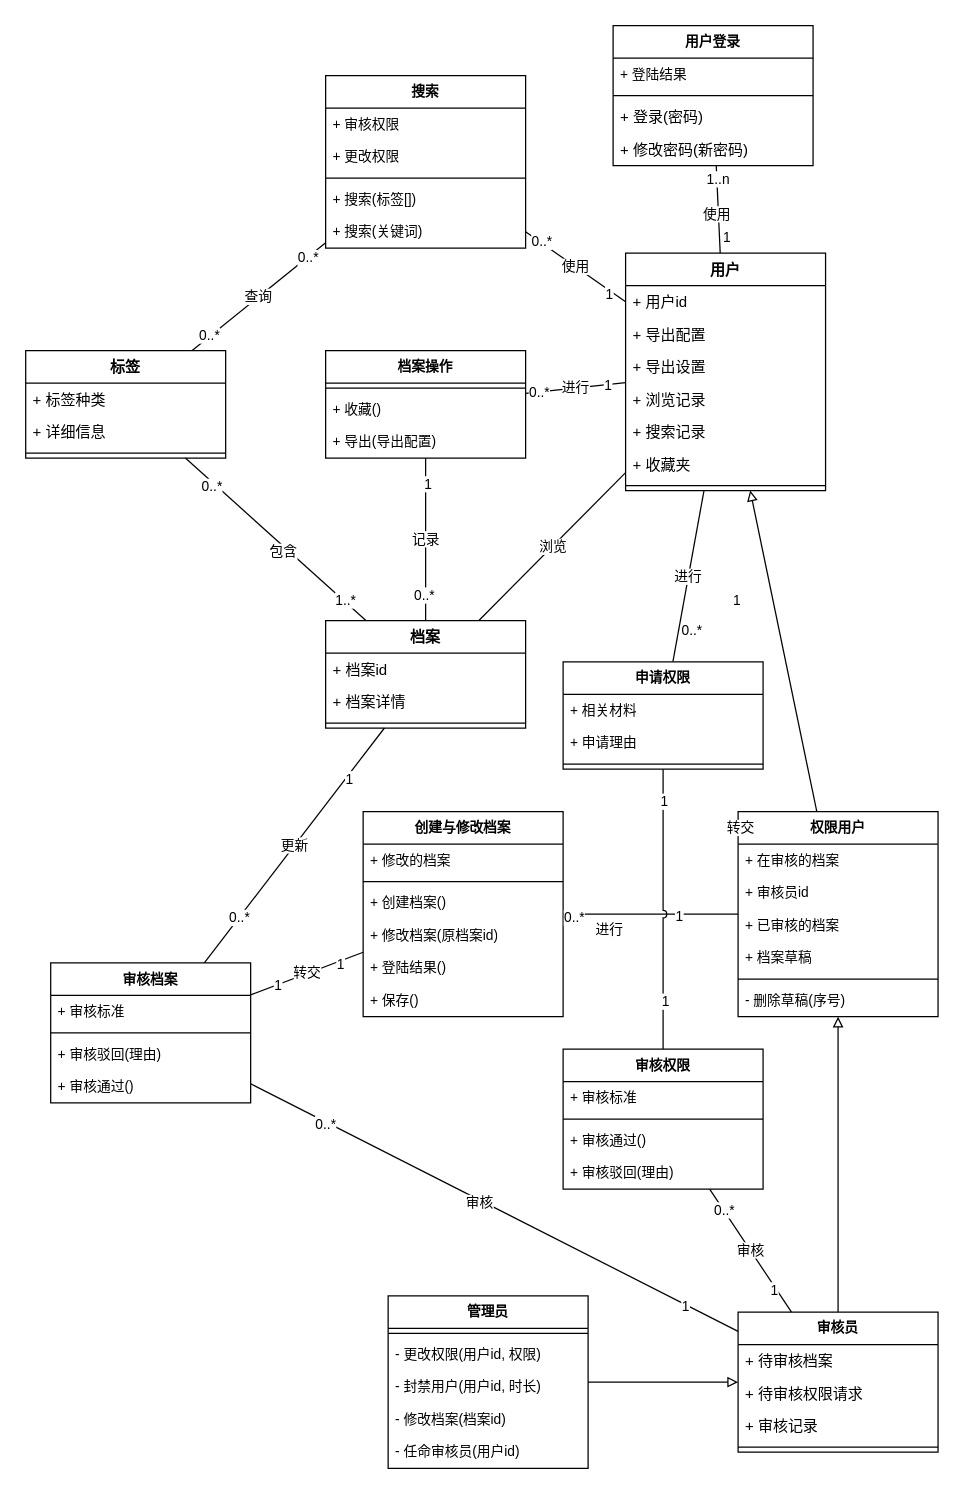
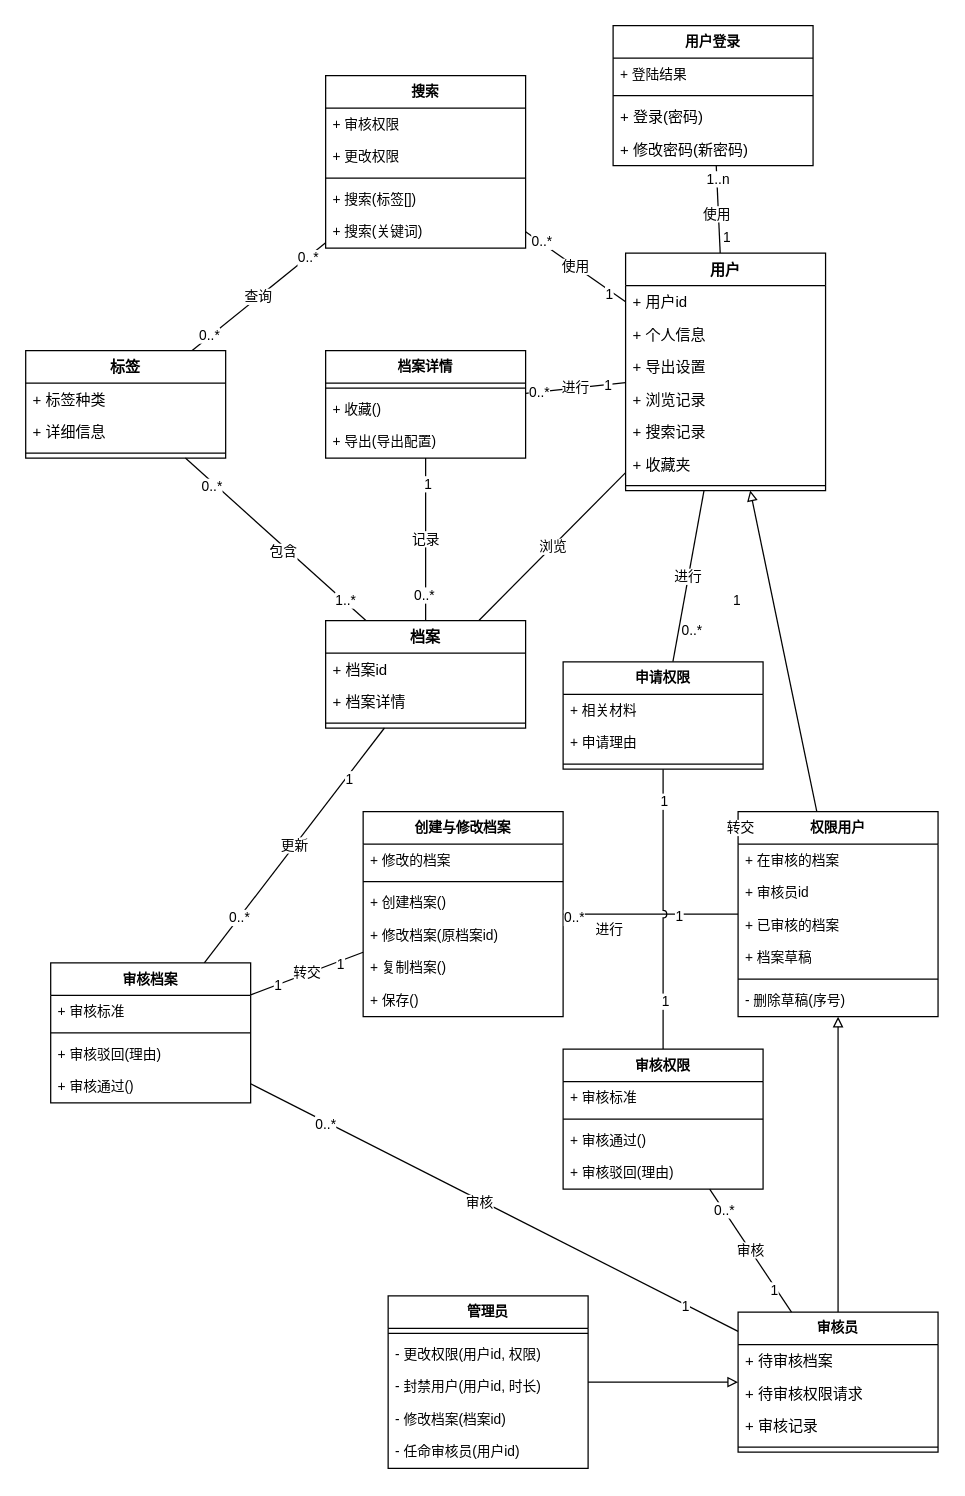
(670, 336) -> (670, 336)
(426, 368) -> (426, 368)
(412, 969) -> (412, 969)
